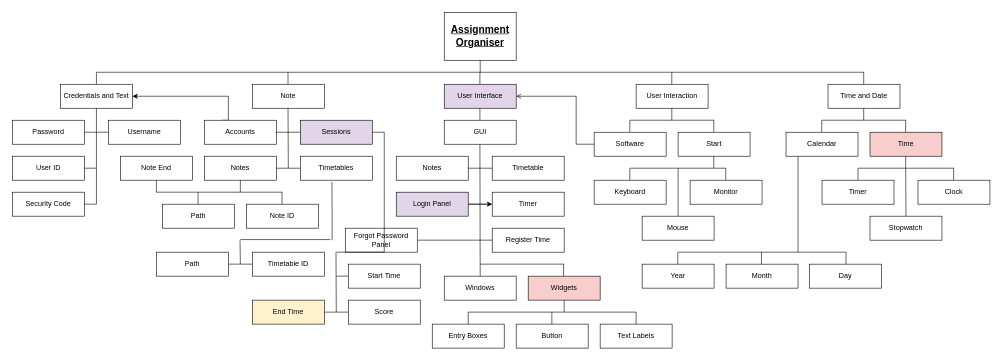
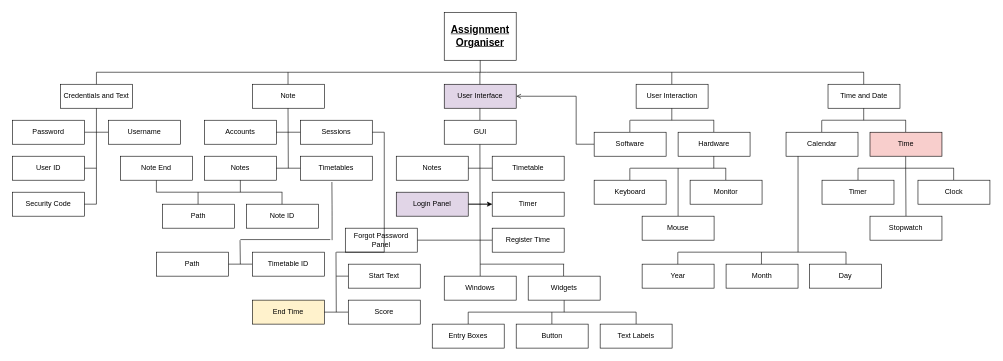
(228, 108) -> none
(336, 132) -> (336, 132)
(714, 144) -> (714, 144)
(384, 276) -> (384, 276)
(564, 288) -> (564, 288)
